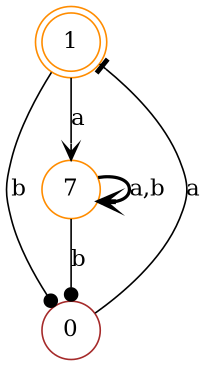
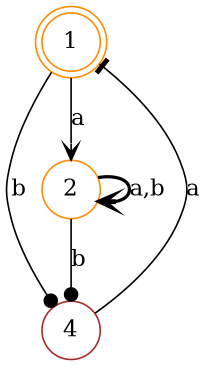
(71, 189) -> (71, 189)
(71, 330) -> (71, 330)
